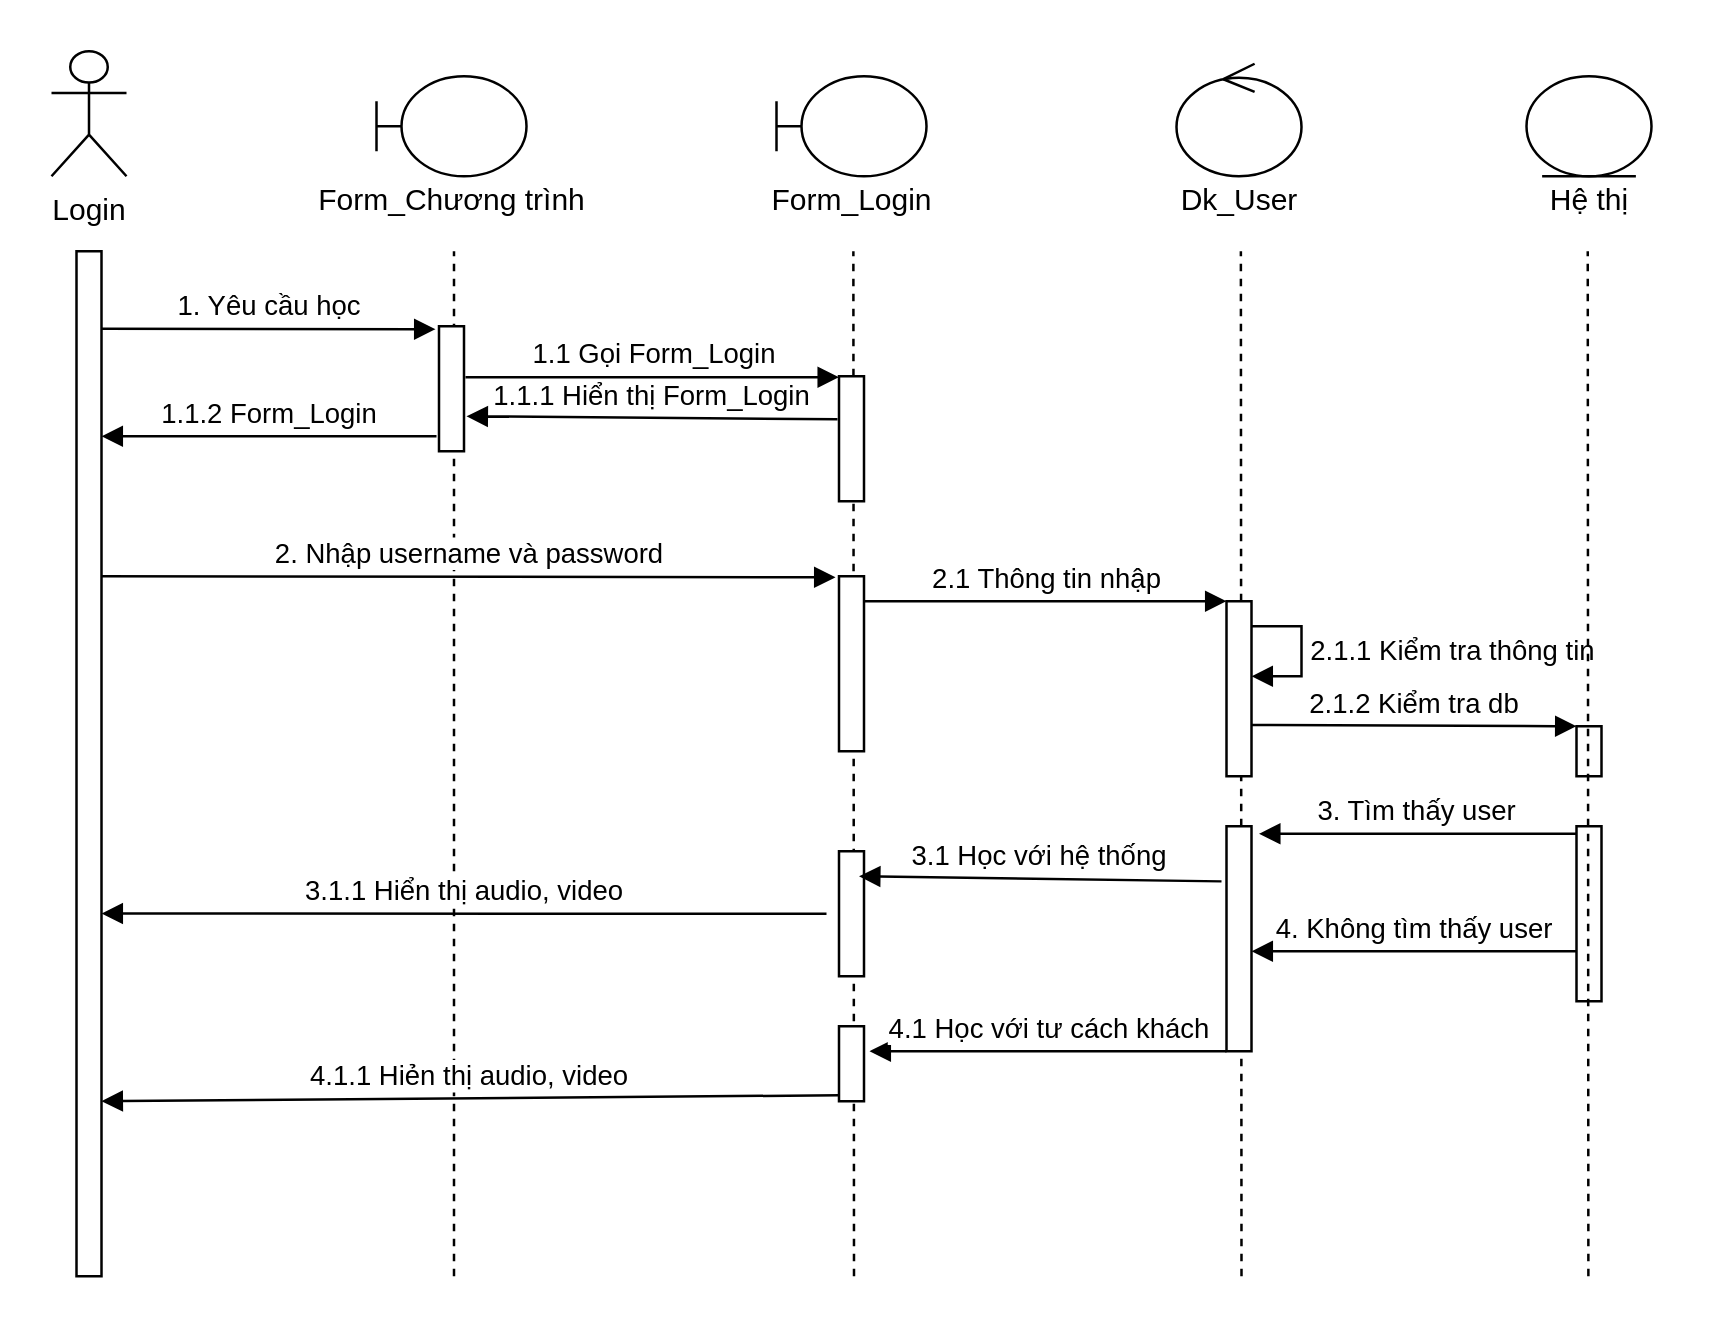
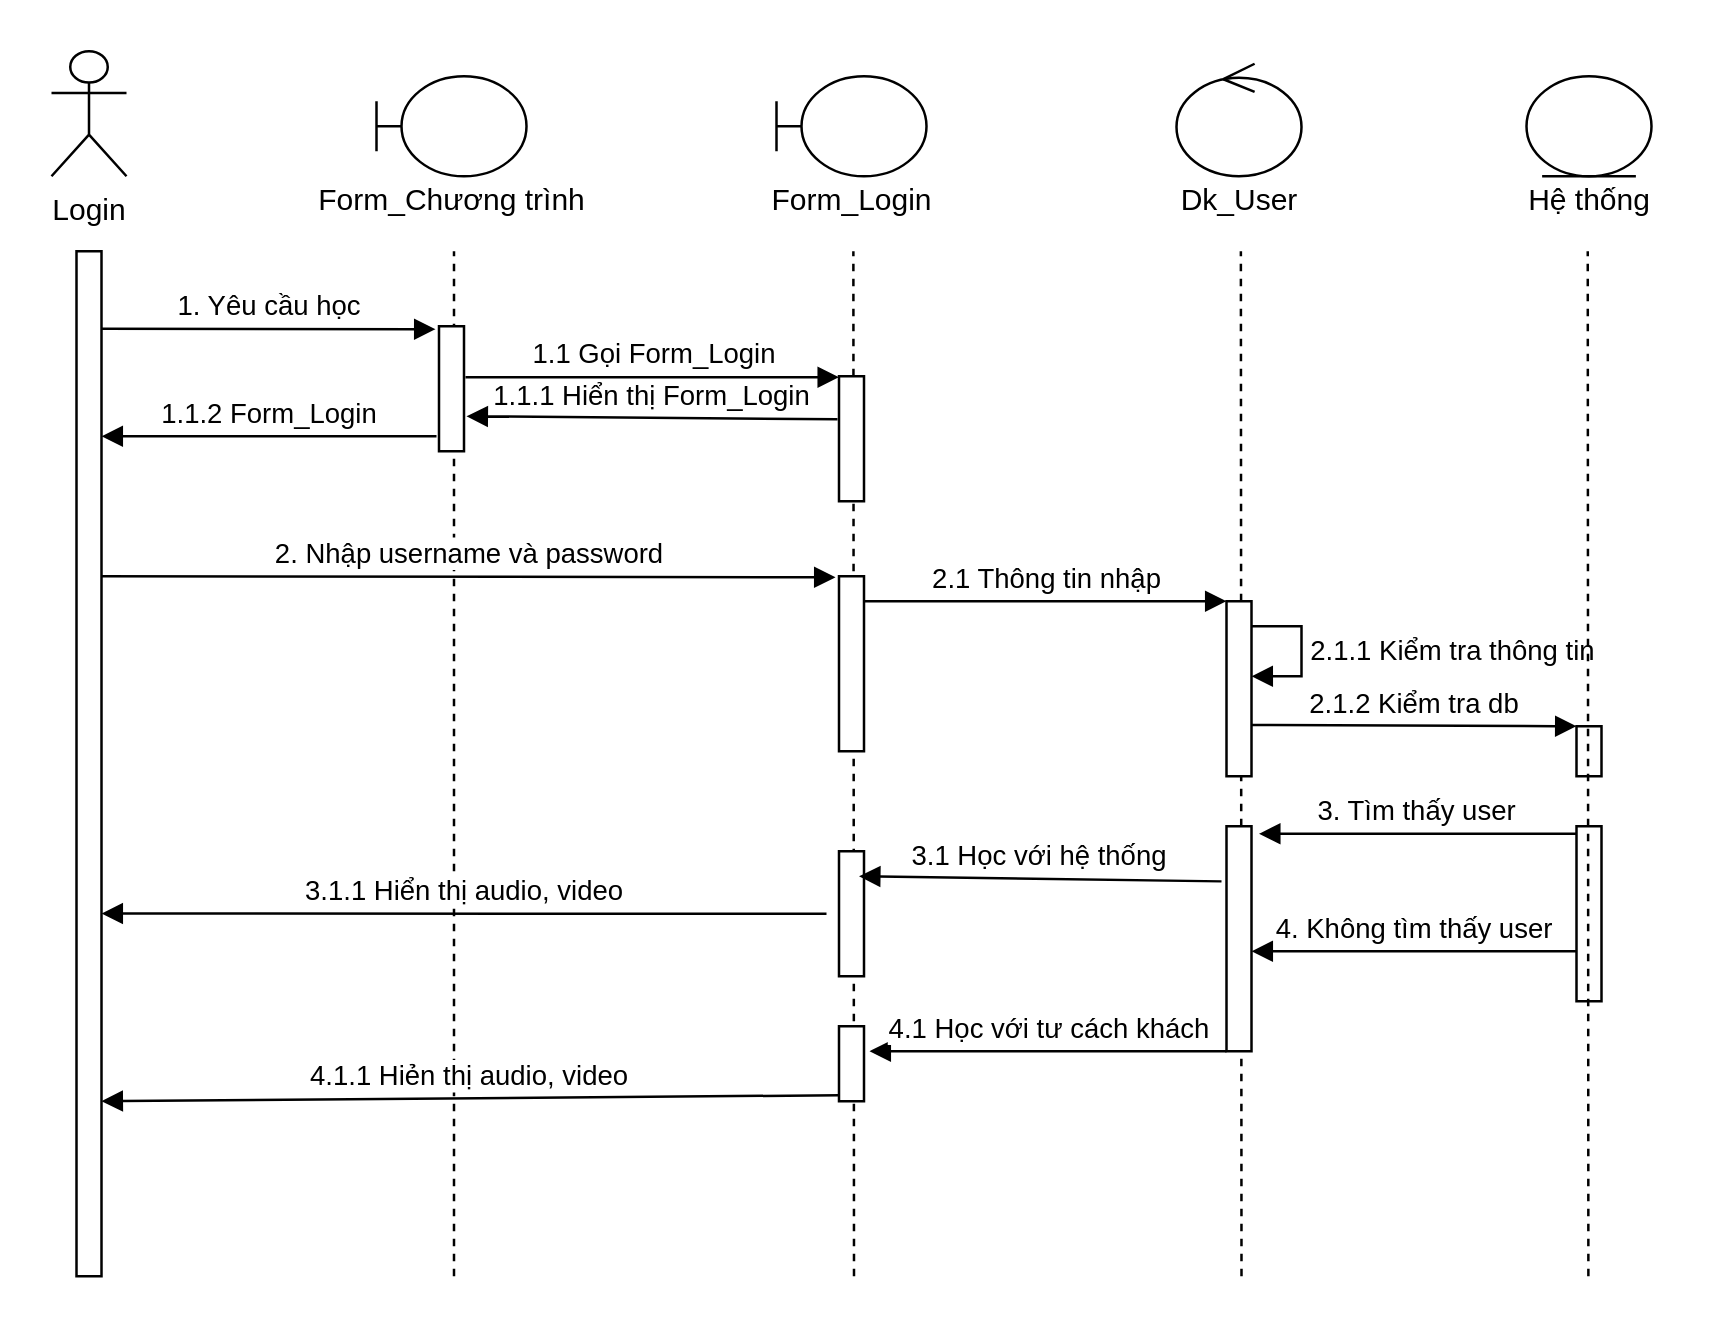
(1590, 201) -> (1590, 201)
